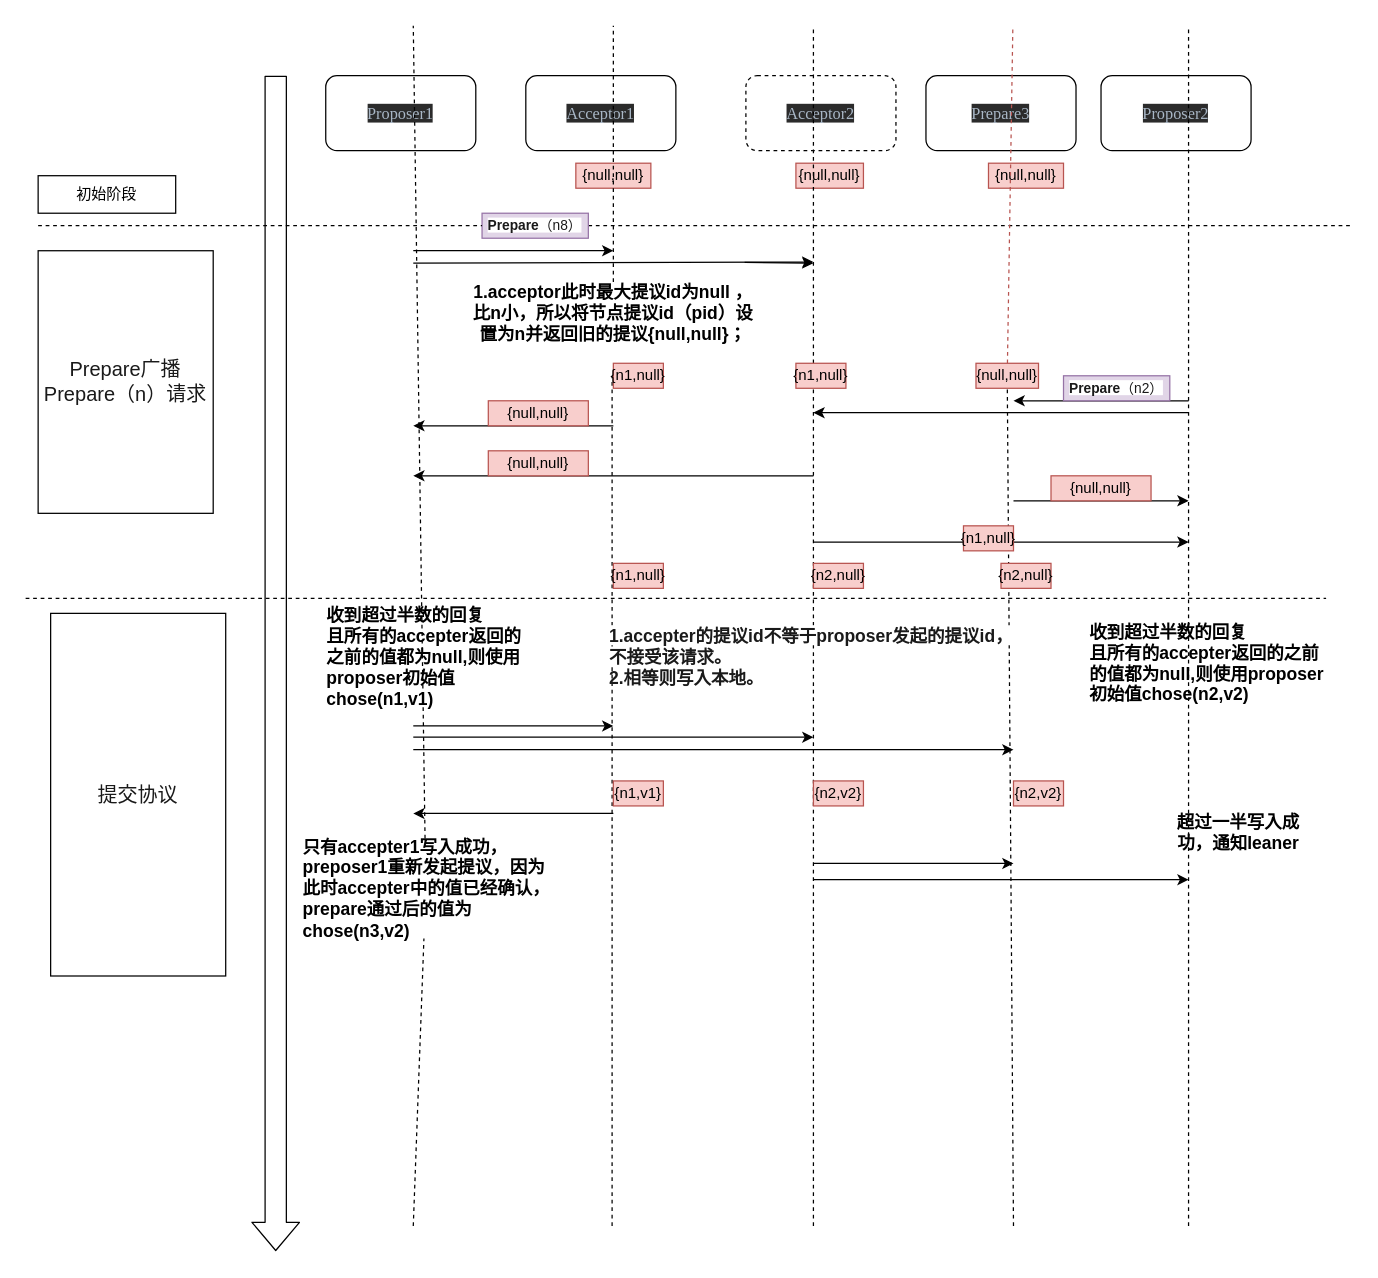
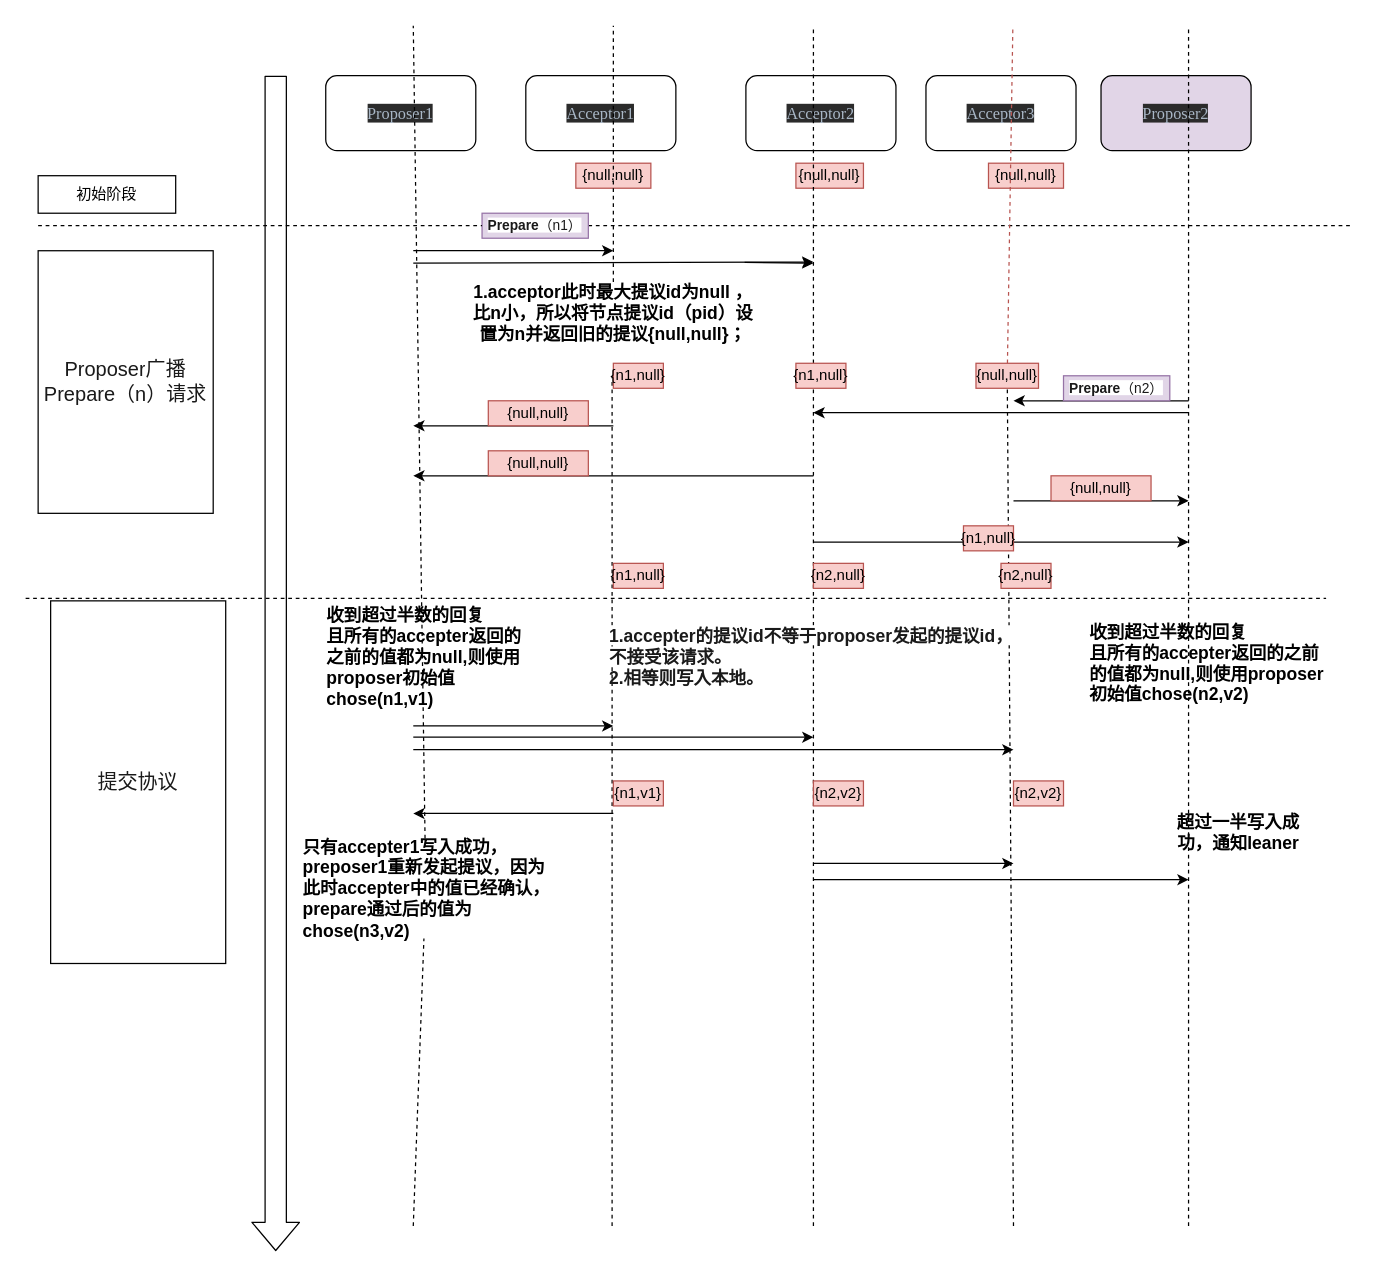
(821, 113) -> (821, 113)
(1001, 113) -> (1001, 113)
(1176, 113) -> (1176, 113)
(535, 226) -> (535, 226)
(126, 382) -> (126, 382)
(138, 794) -> (138, 782)
